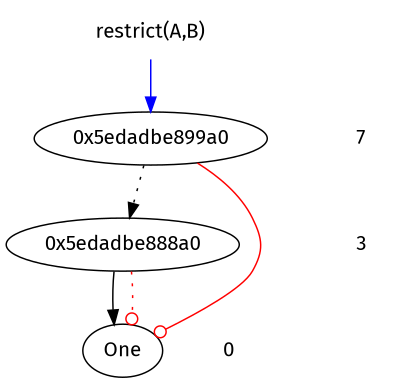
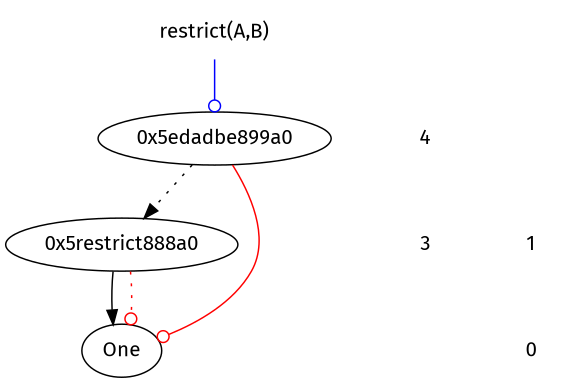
(151, 78) -> (215, 80)
(361, 139) -> (425, 139)
(123, 245) -> (122, 245)
none -> (531, 245)
